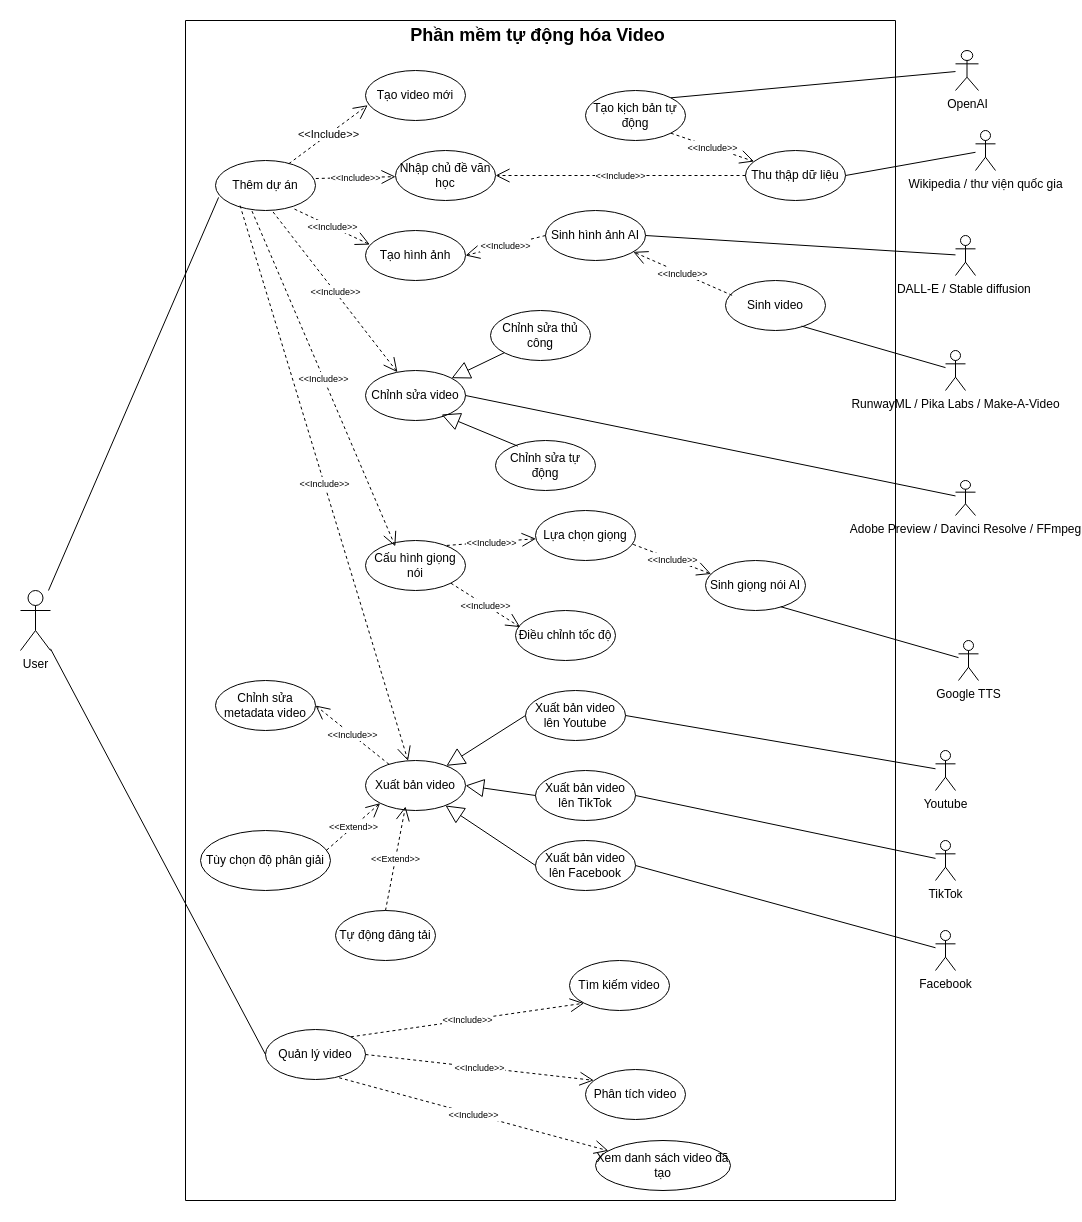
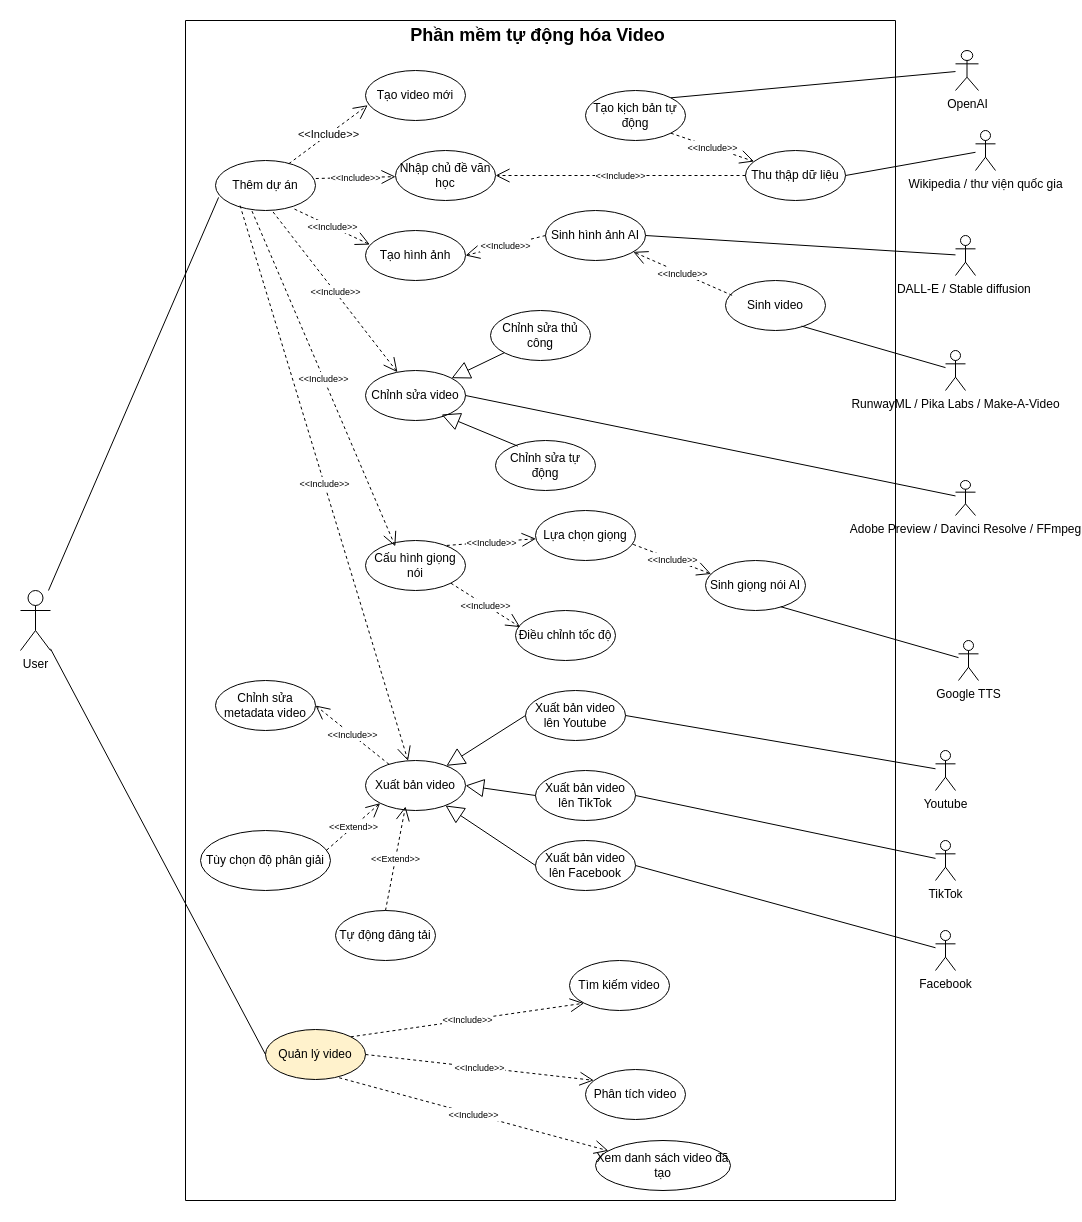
(316, 1055) -> (316, 1055)
